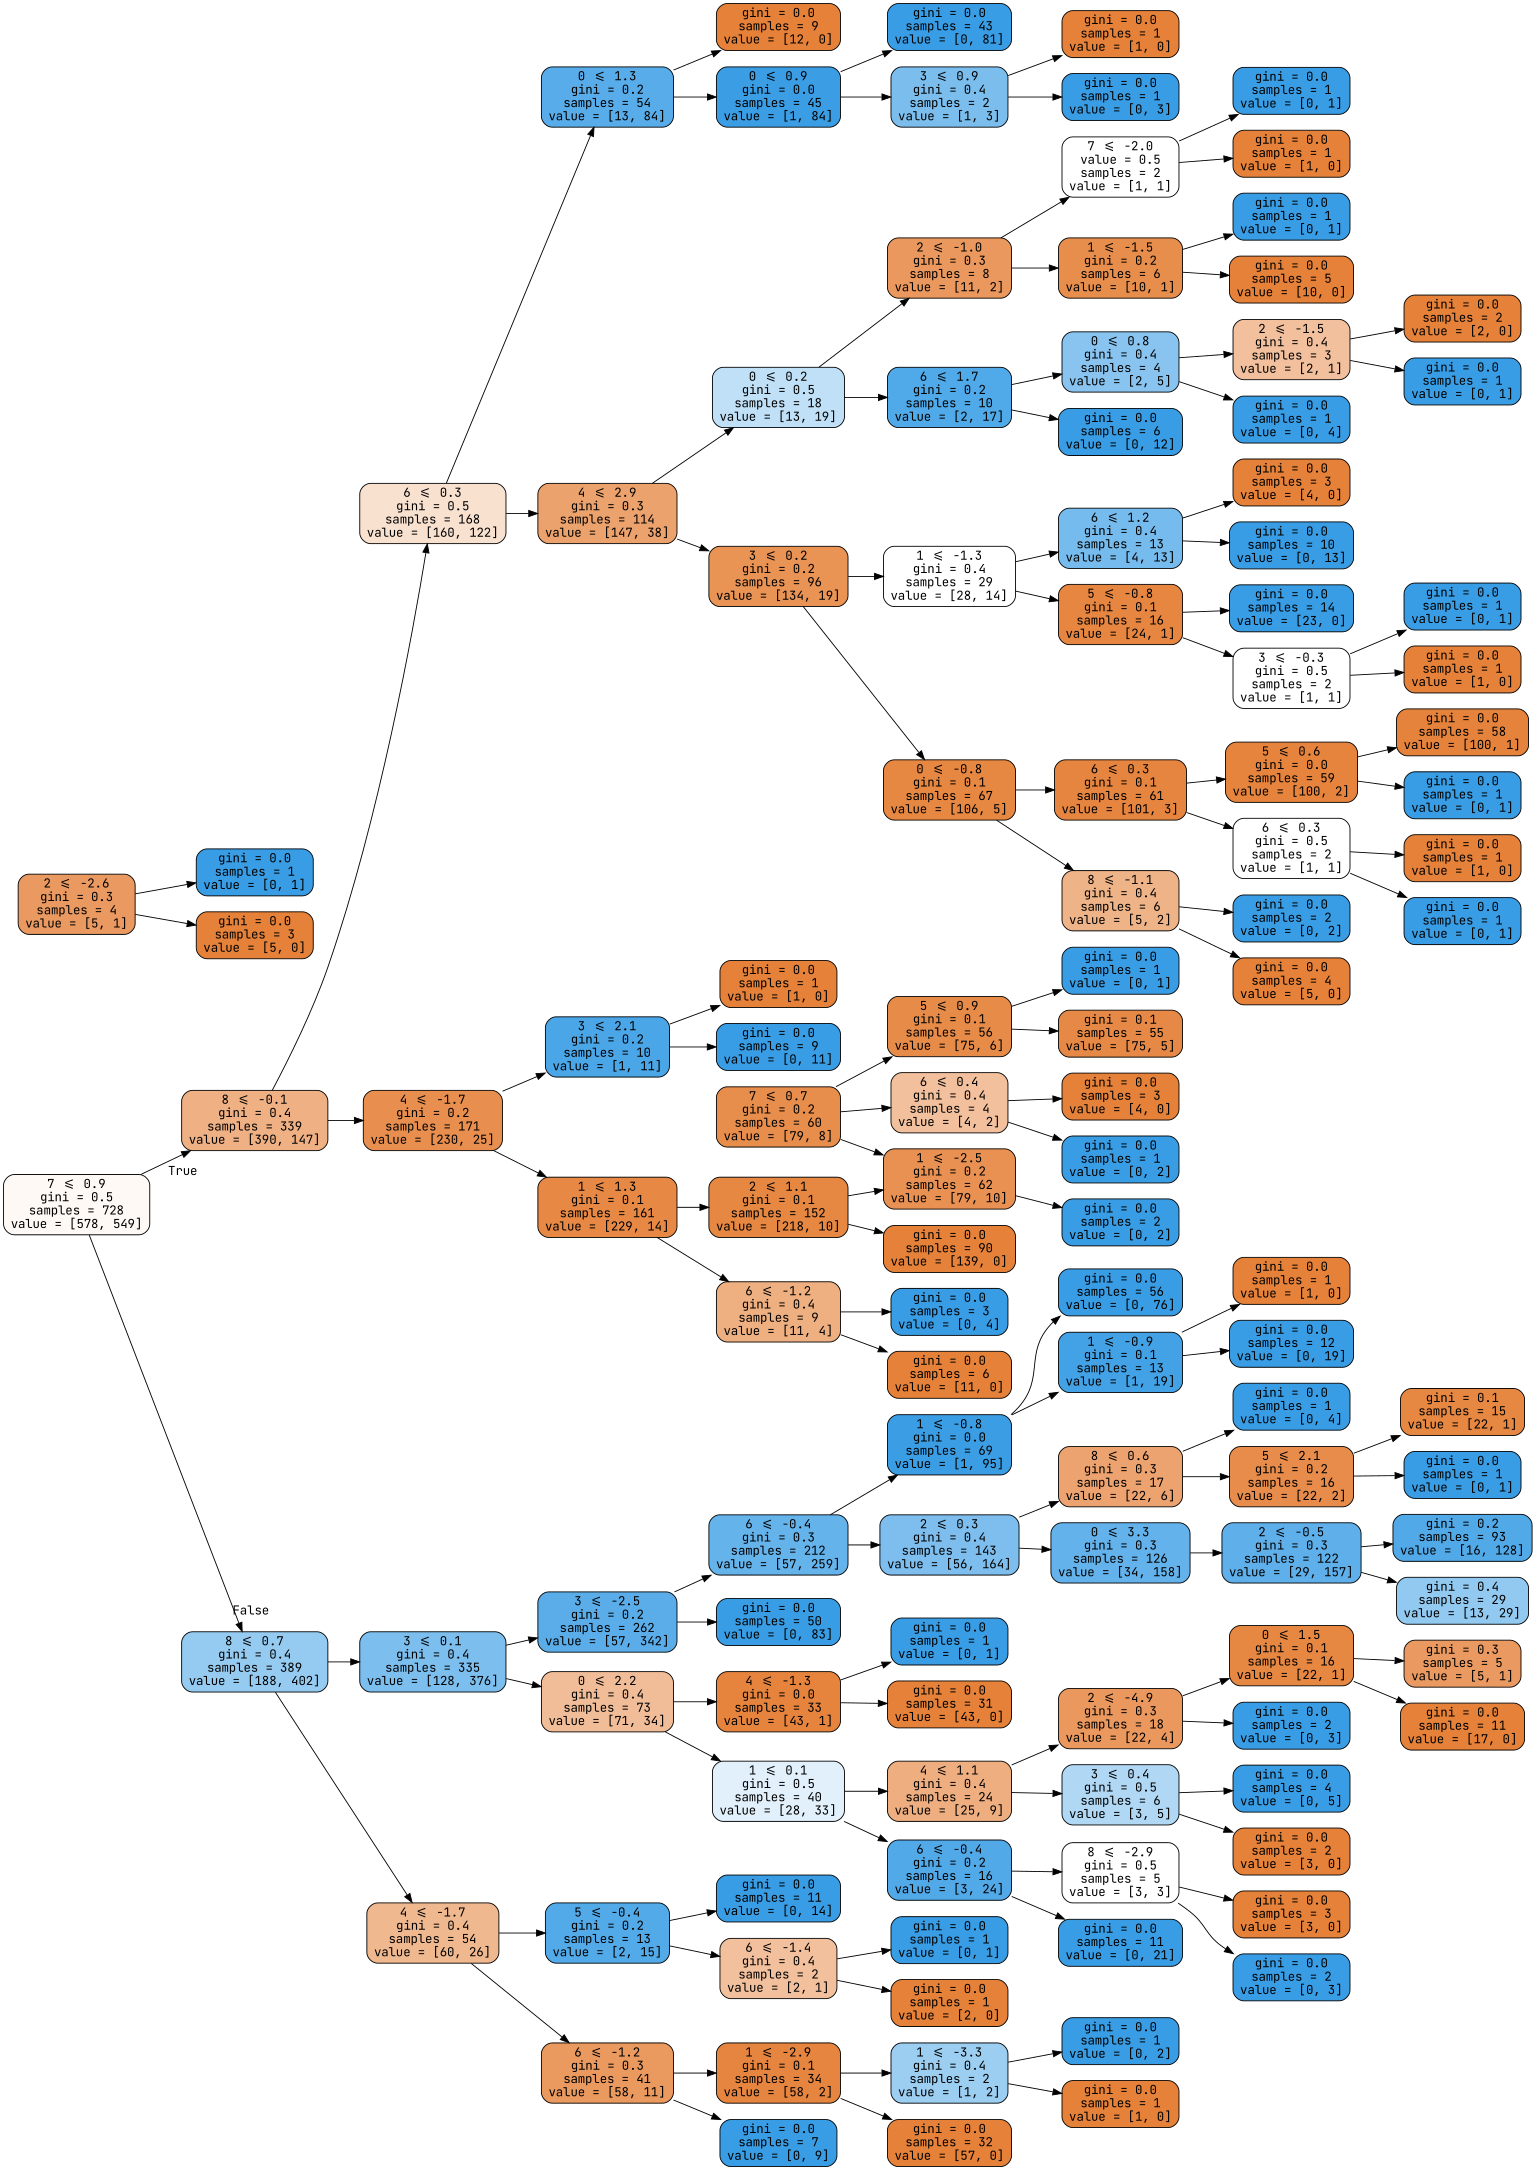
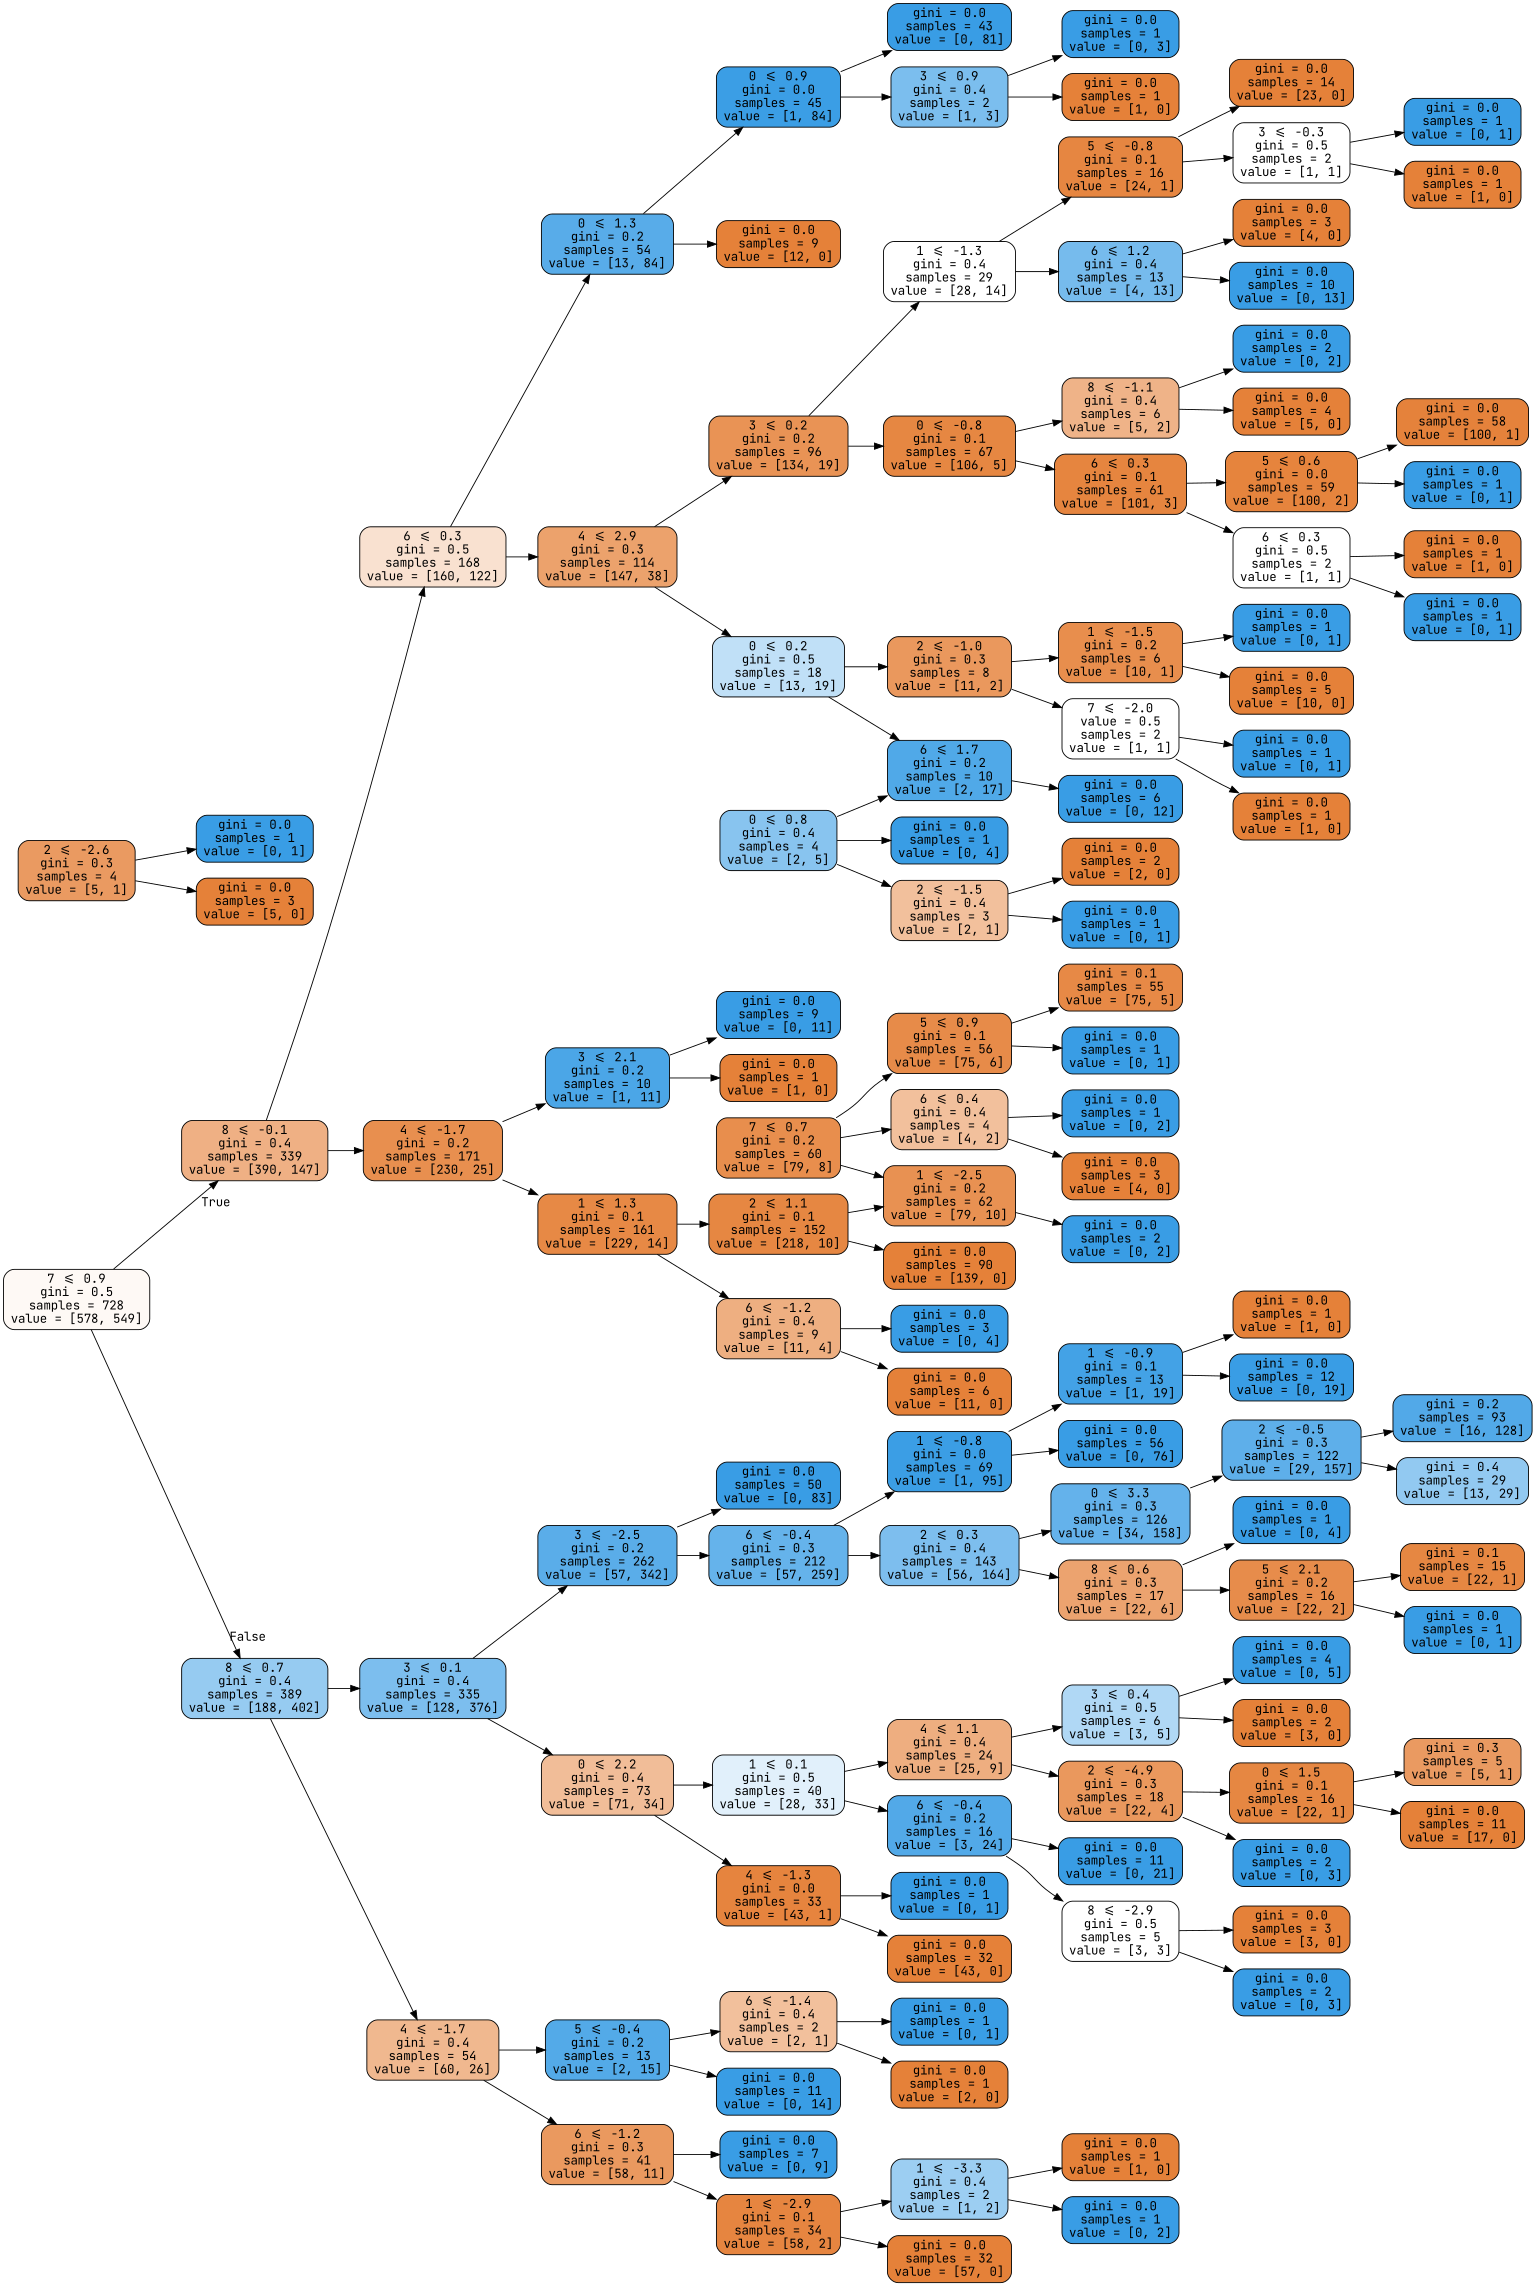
(1032, 380) -> (858, 808)
(1292, 608) -> (1292, 83)
(949, 1704) -> (949, 1959)
